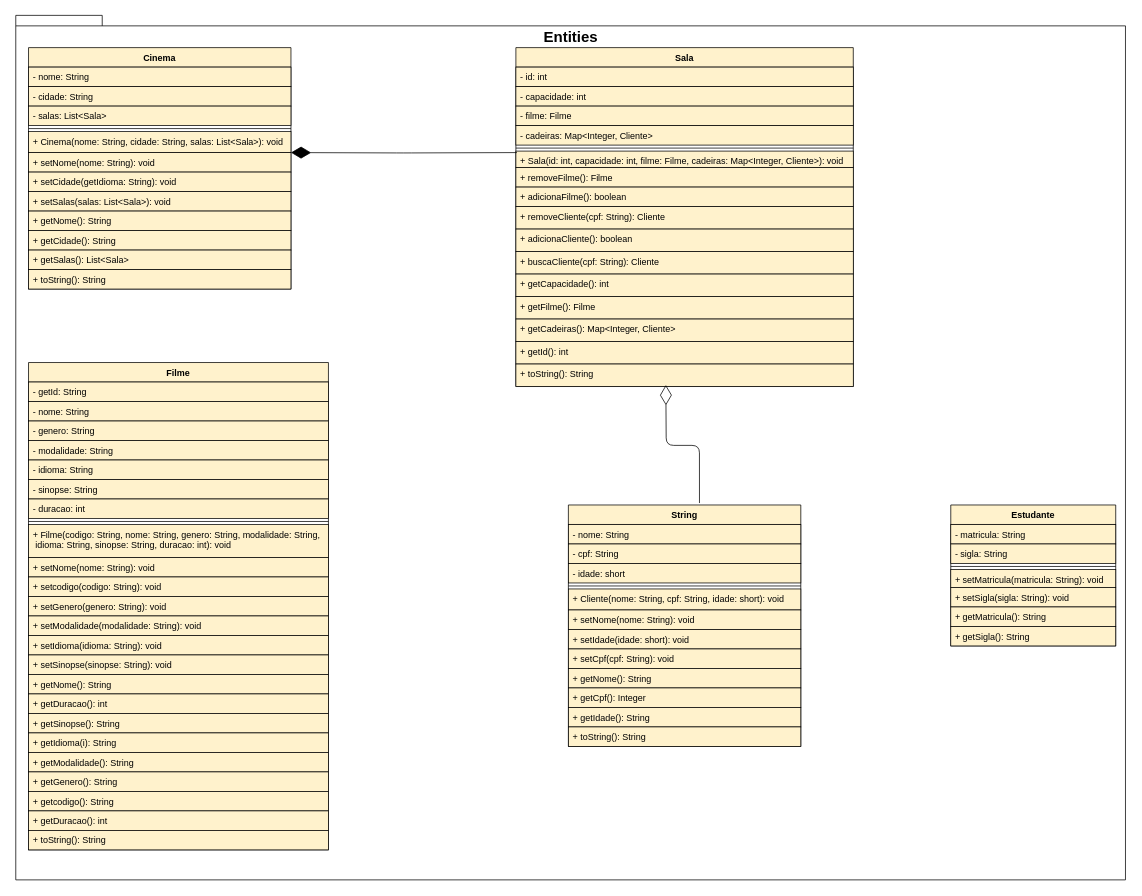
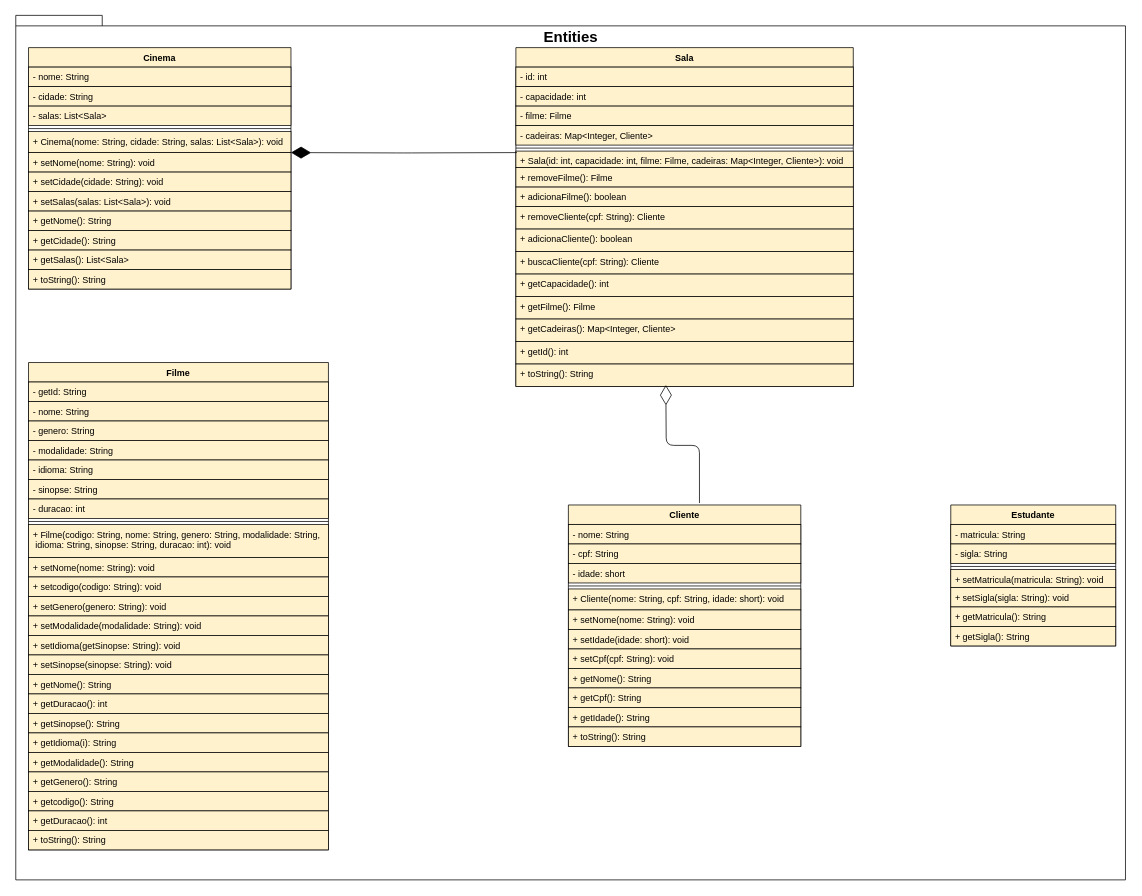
(112, 182) -> (105, 182)
(684, 515) -> (684, 515)
(104, 646) -> (115, 646)
(617, 698) -> (613, 698)
